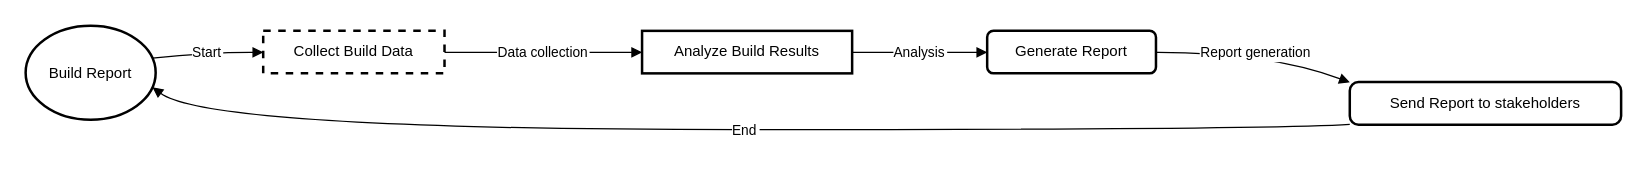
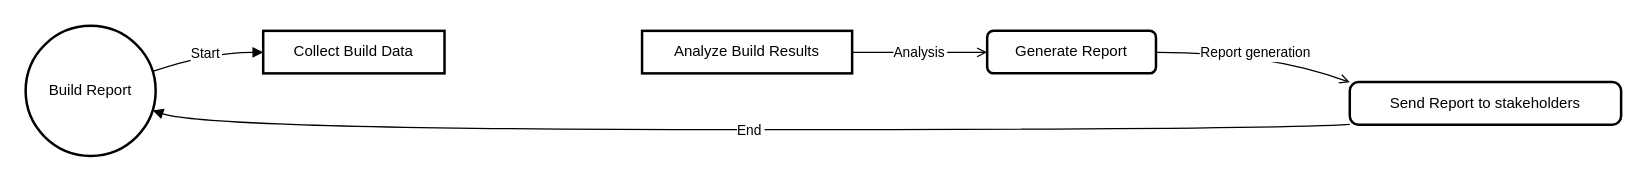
(354, 52) -> (354, 52)
(539, 52) -> none
(975, 52) -> (978, 52)
(91, 73) -> (91, 91)
(1338, 78) -> (1341, 79)
